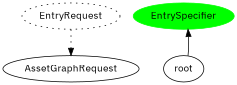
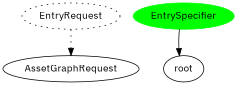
(189, 46) -> (179, 39)
